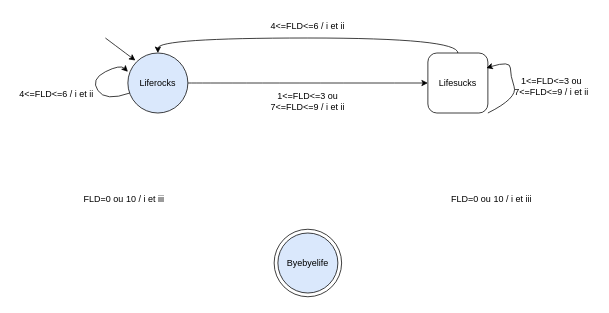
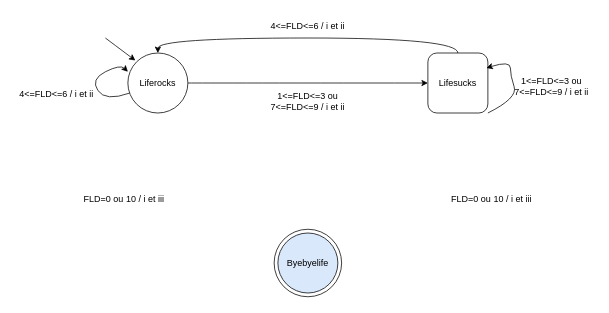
(158, 83) -> (158, 83)
